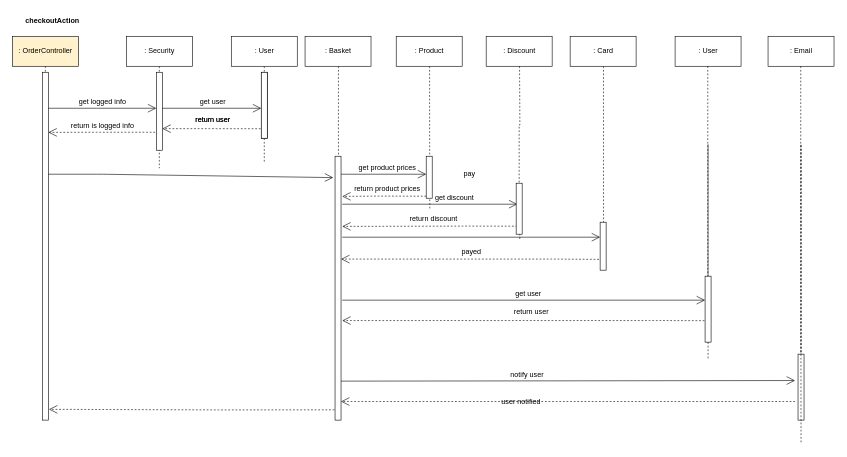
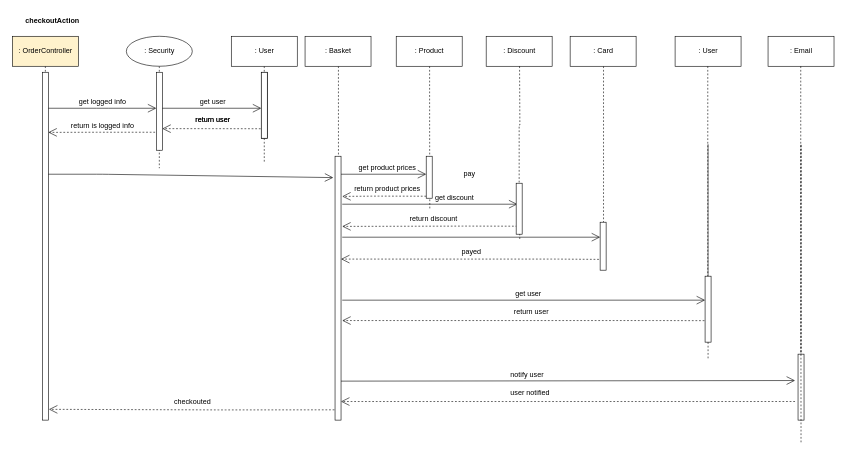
(159, 51) -> (159, 51)
none -> (192, 402)
(521, 402) -> (530, 393)
